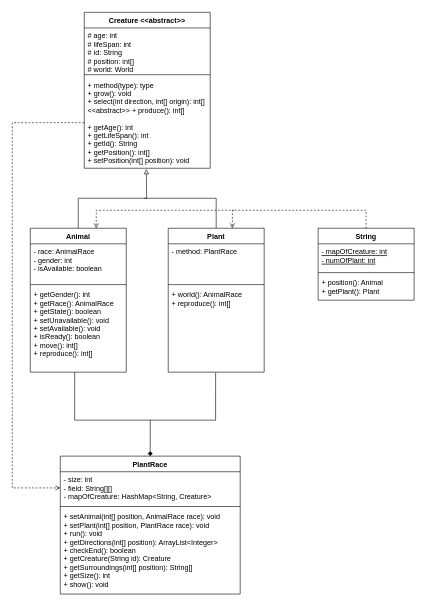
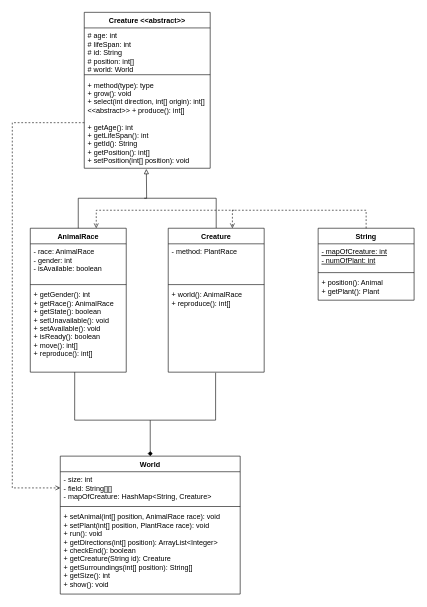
(78, 236) -> (78, 236)
(216, 236) -> (216, 236)
(150, 464) -> (150, 464)
